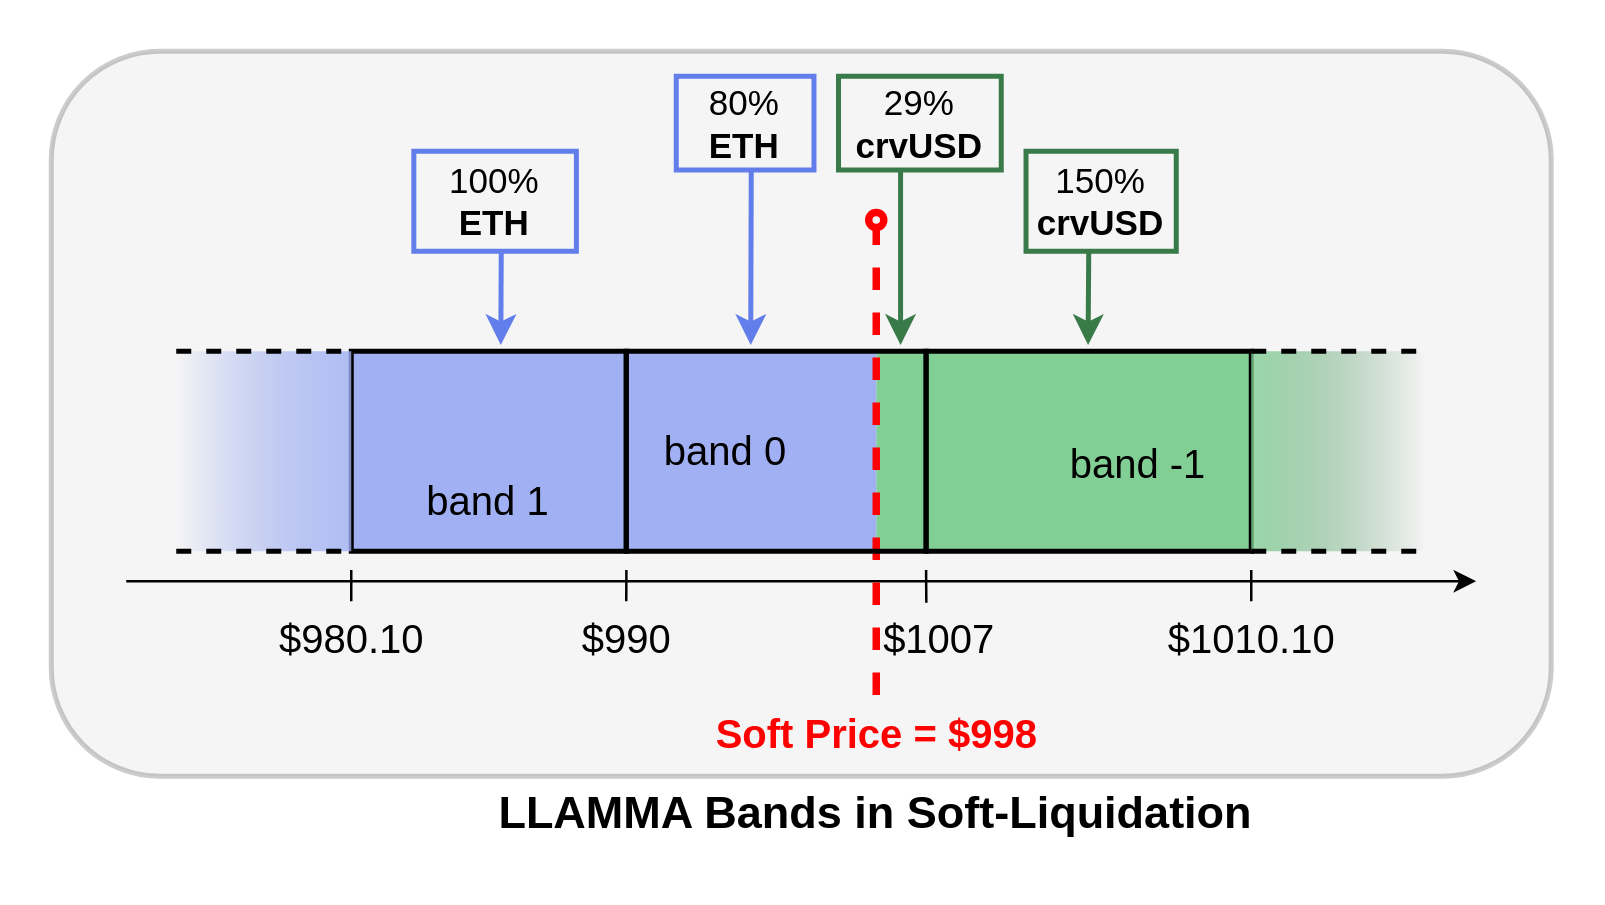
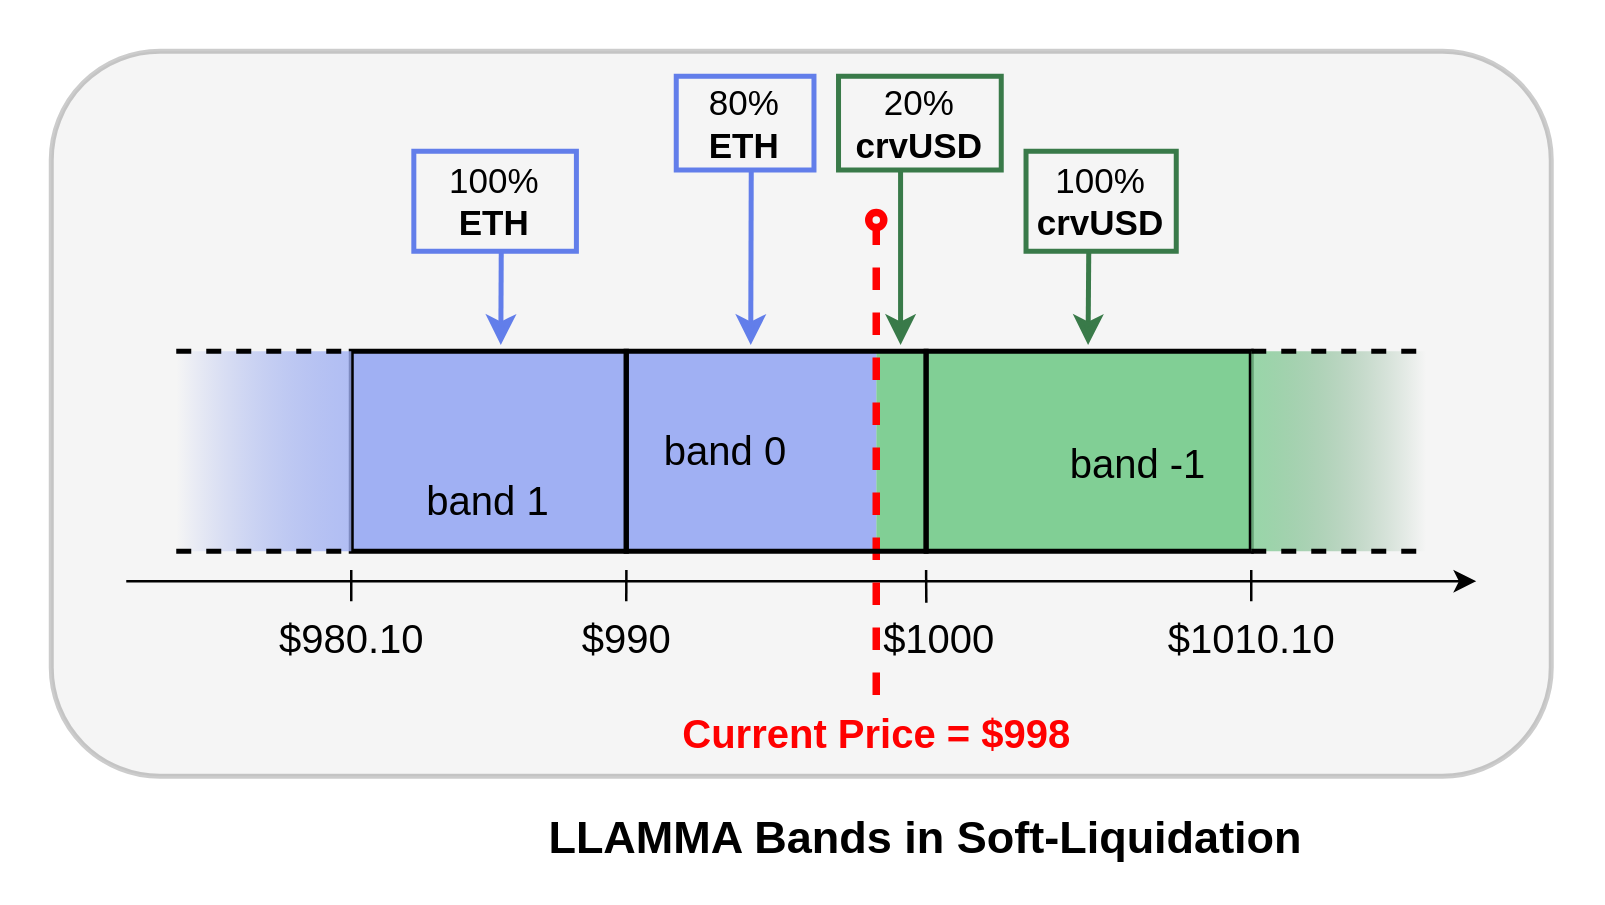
(920, 124) -> (920, 124)
(1101, 201) -> (1101, 201)
(940, 639) -> (940, 639)
(878, 734) -> (878, 734)
(876, 814) -> (926, 839)
